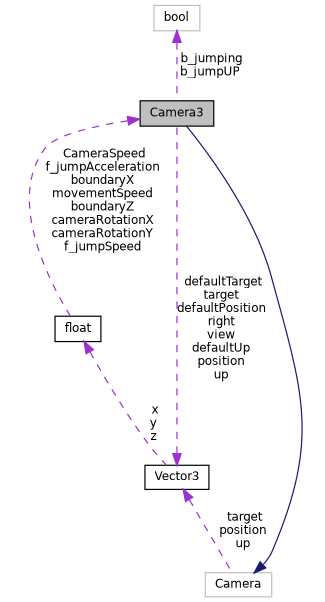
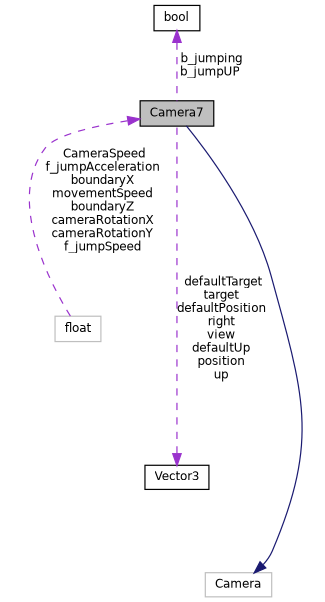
(177, 18) -> (177, 18)
(177, 113) -> (177, 113)
(78, 329) -> (78, 329)
(125, 411) -> none
(211, 536) -> none
